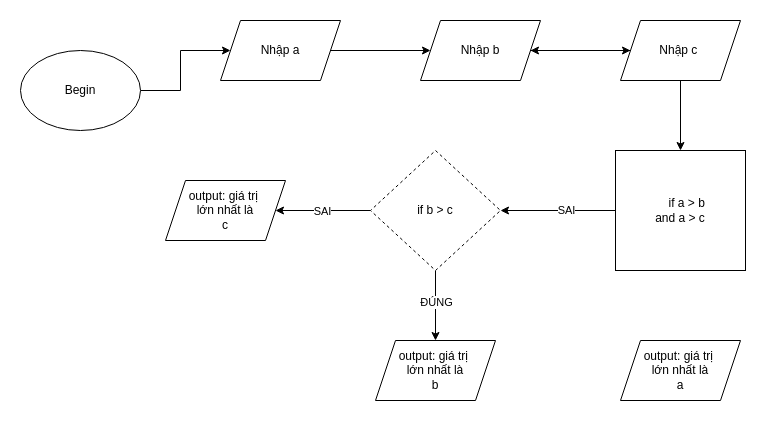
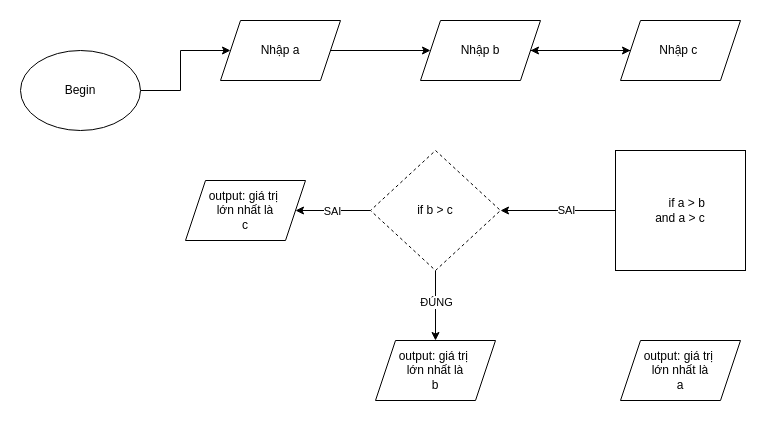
(681, 112) -> none
(226, 211) -> (246, 211)
